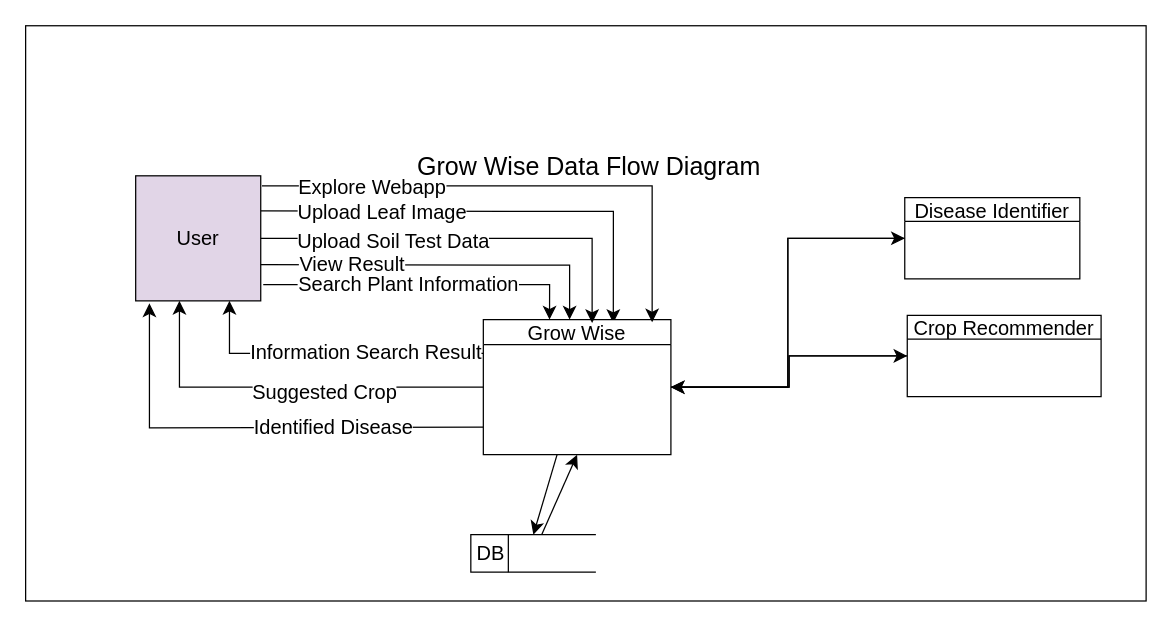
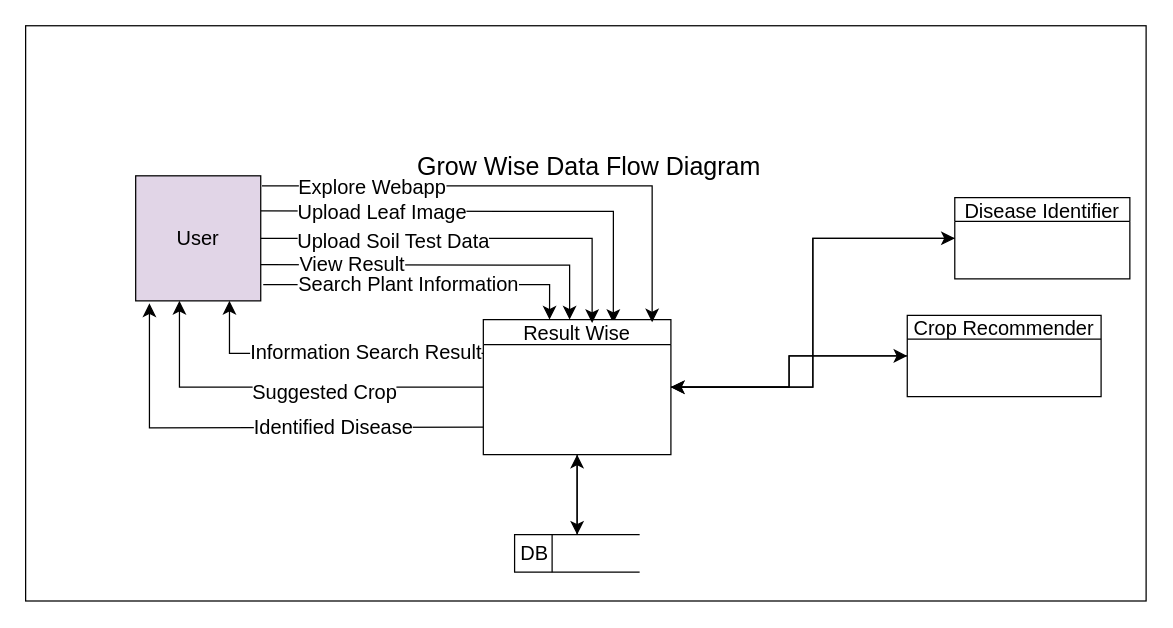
(992, 238) -> (1042, 238)
(576, 333) -> (576, 333)
(533, 553) -> (577, 553)
